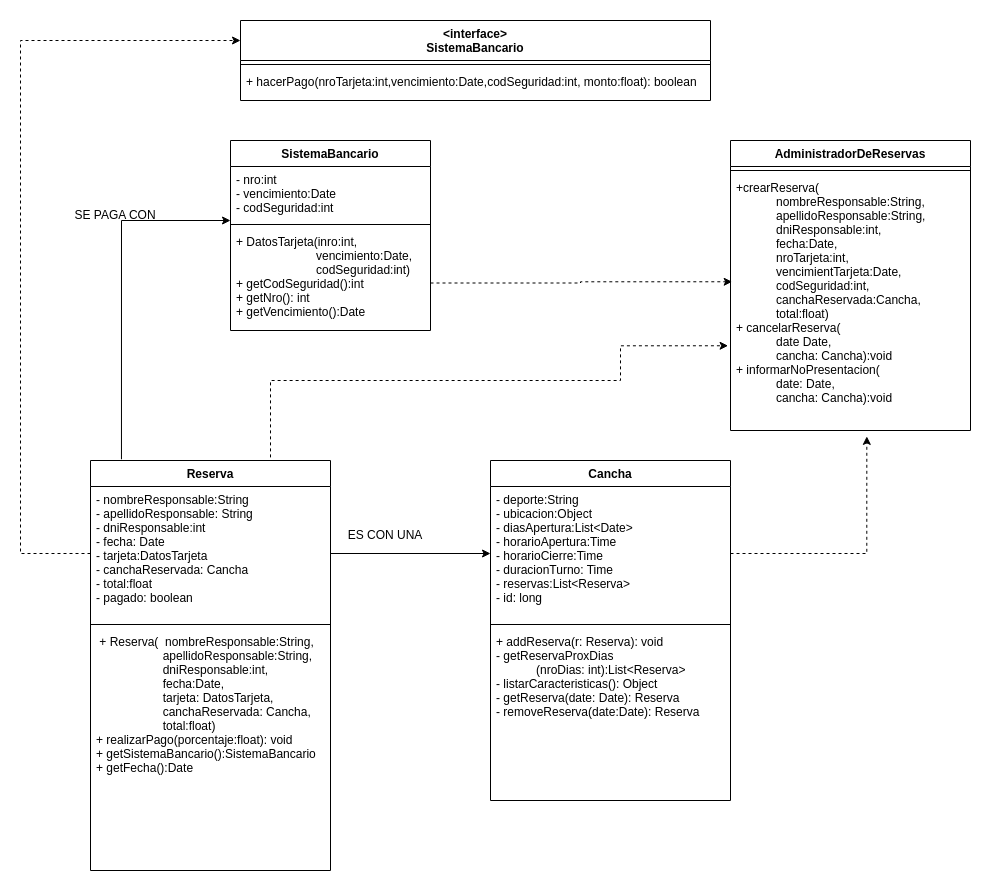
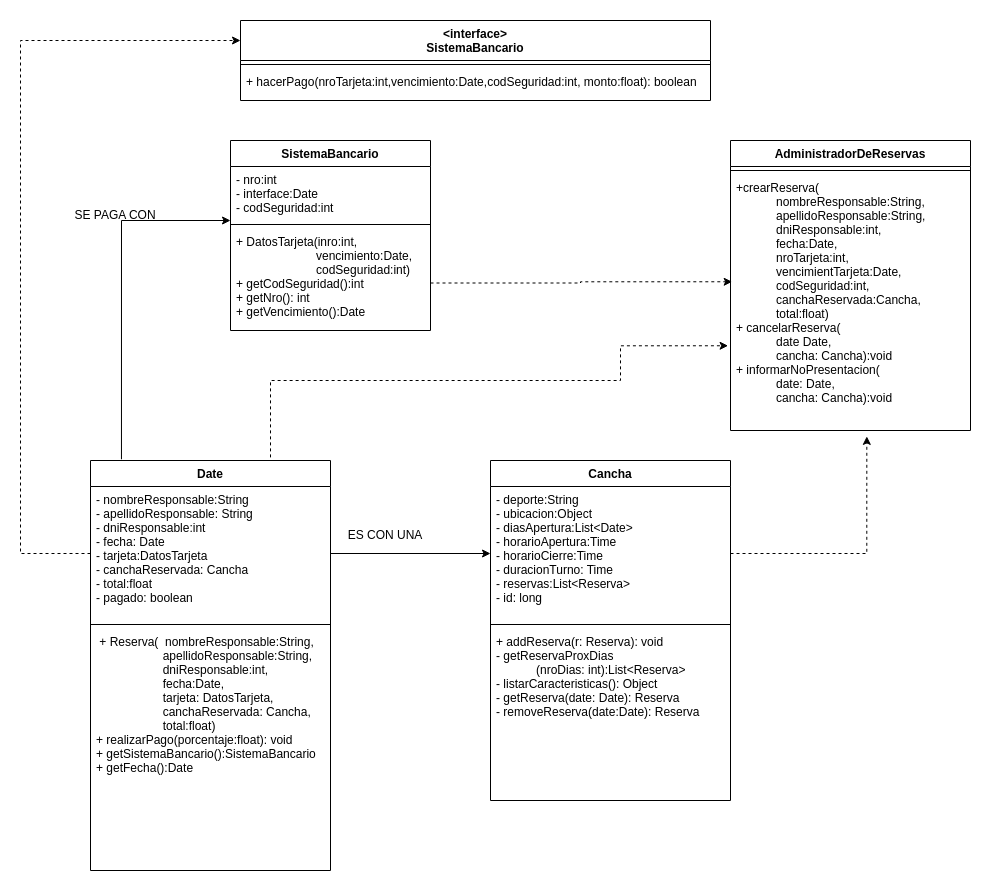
(262, 180) -> (262, 180)
(210, 474) -> (210, 474)
